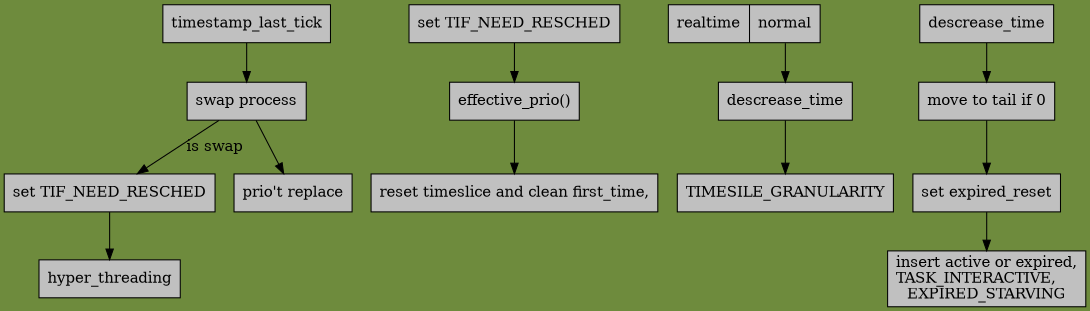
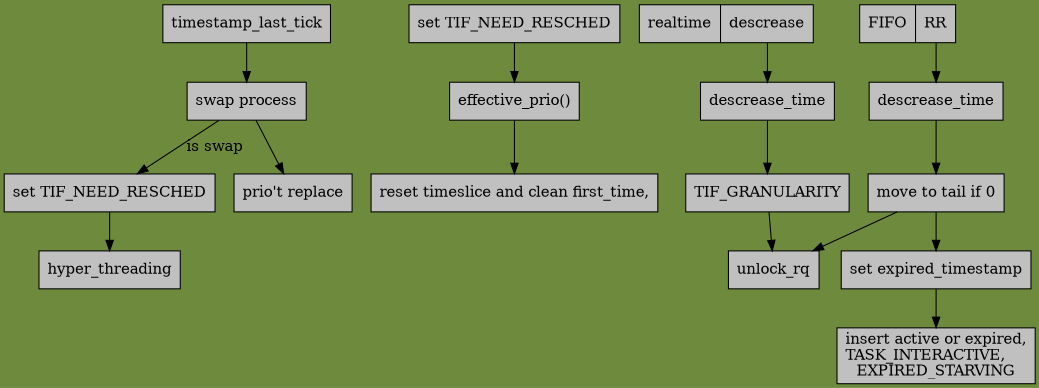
(785, 23) -> (767, 23)
none -> (908, 24)
(785, 193) -> (767, 193)
(987, 193) -> (936, 270)
none -> (774, 270)
